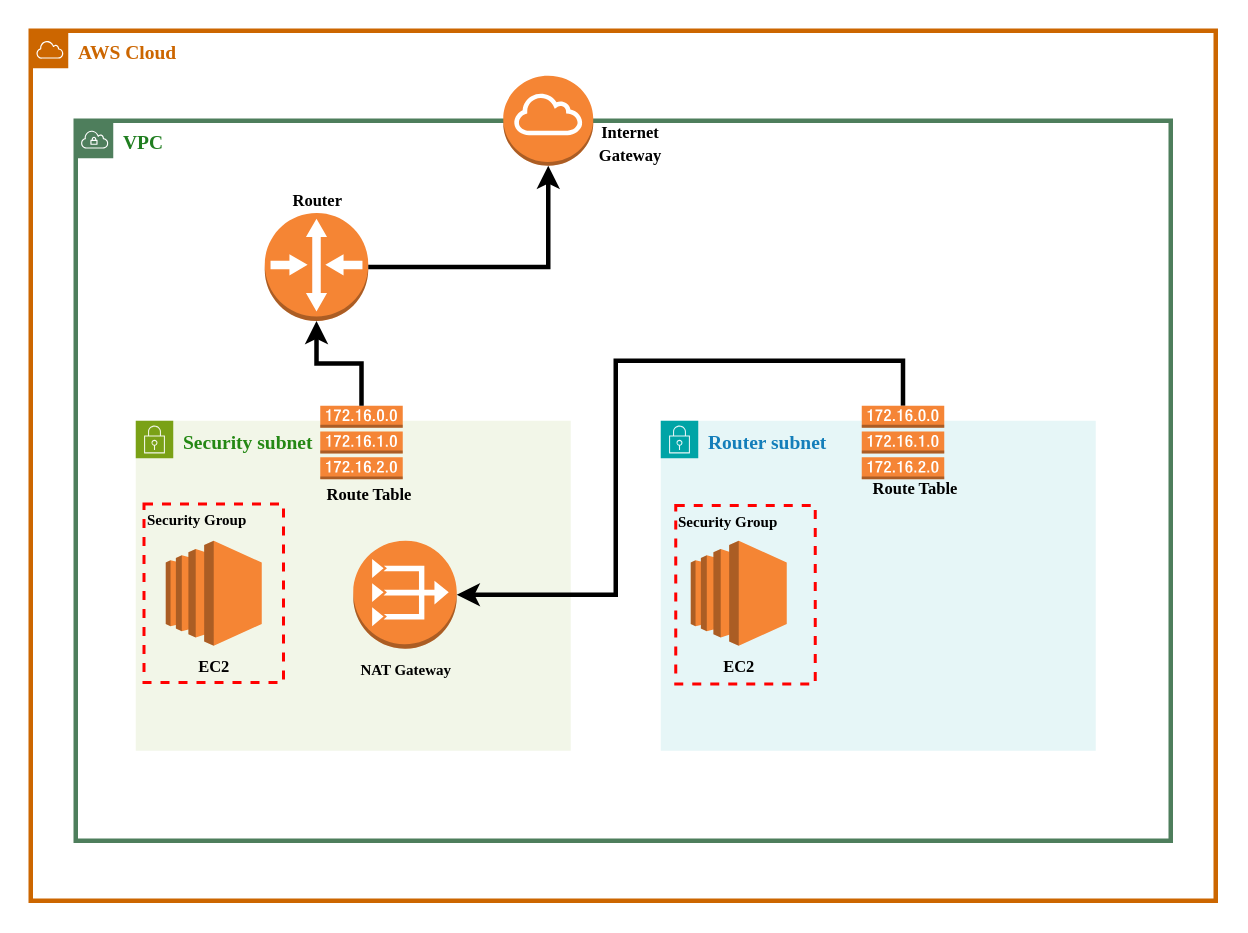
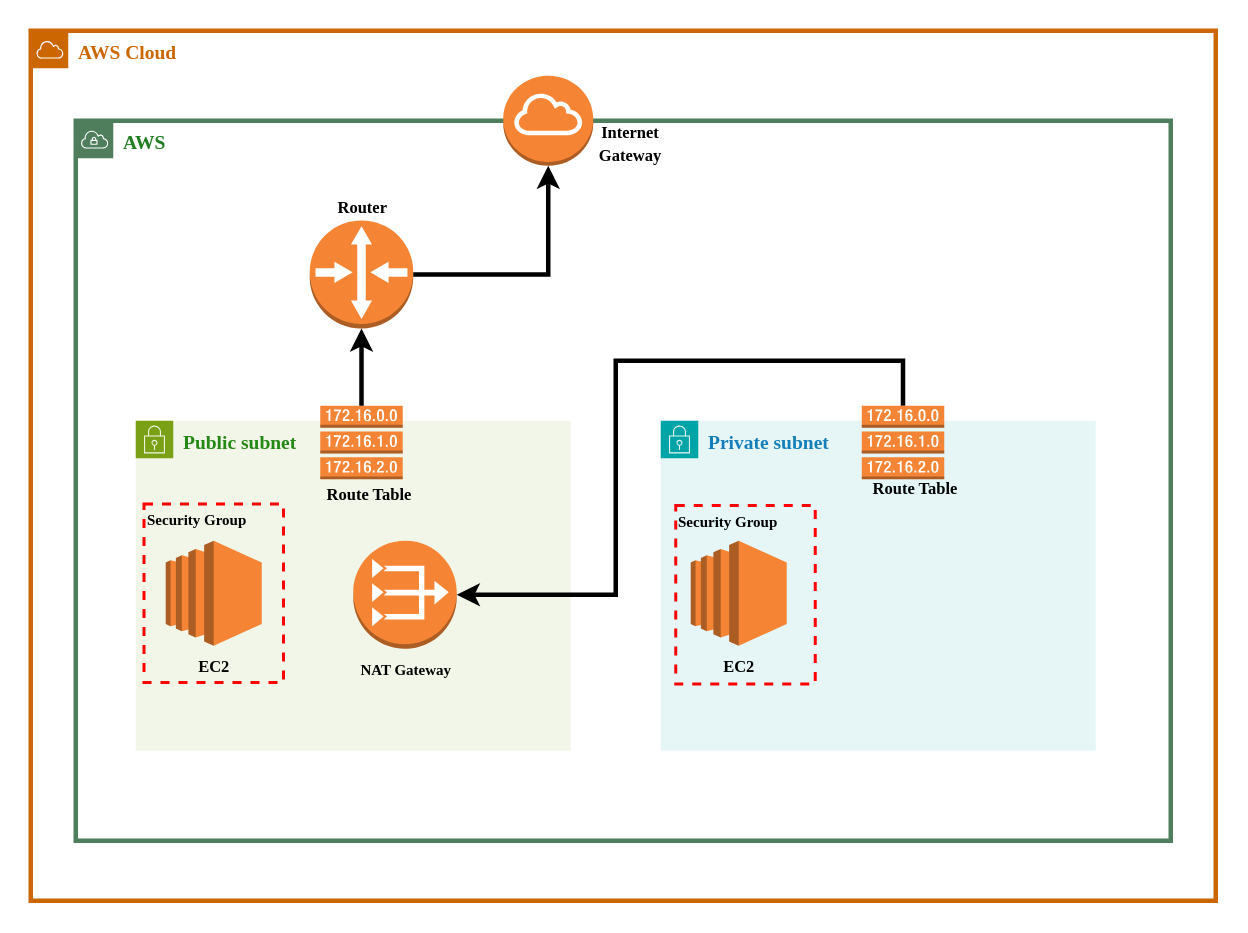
(140, 143) -> (140, 143)
(317, 267) -> (362, 275)
(261, 443) -> (247, 443)
(777, 443) -> (780, 443)
